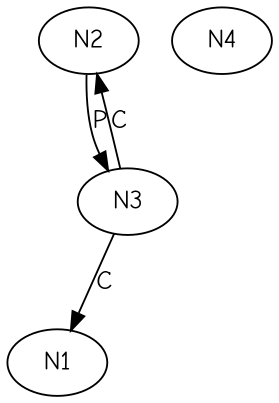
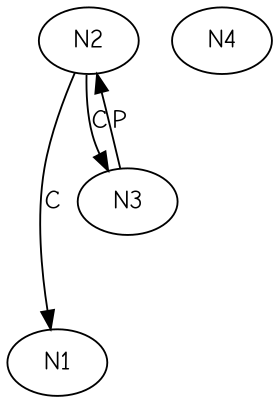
(100, 121) -> (100, 121)
(119, 121) -> (119, 121)
(96, 273) -> (42, 190)
